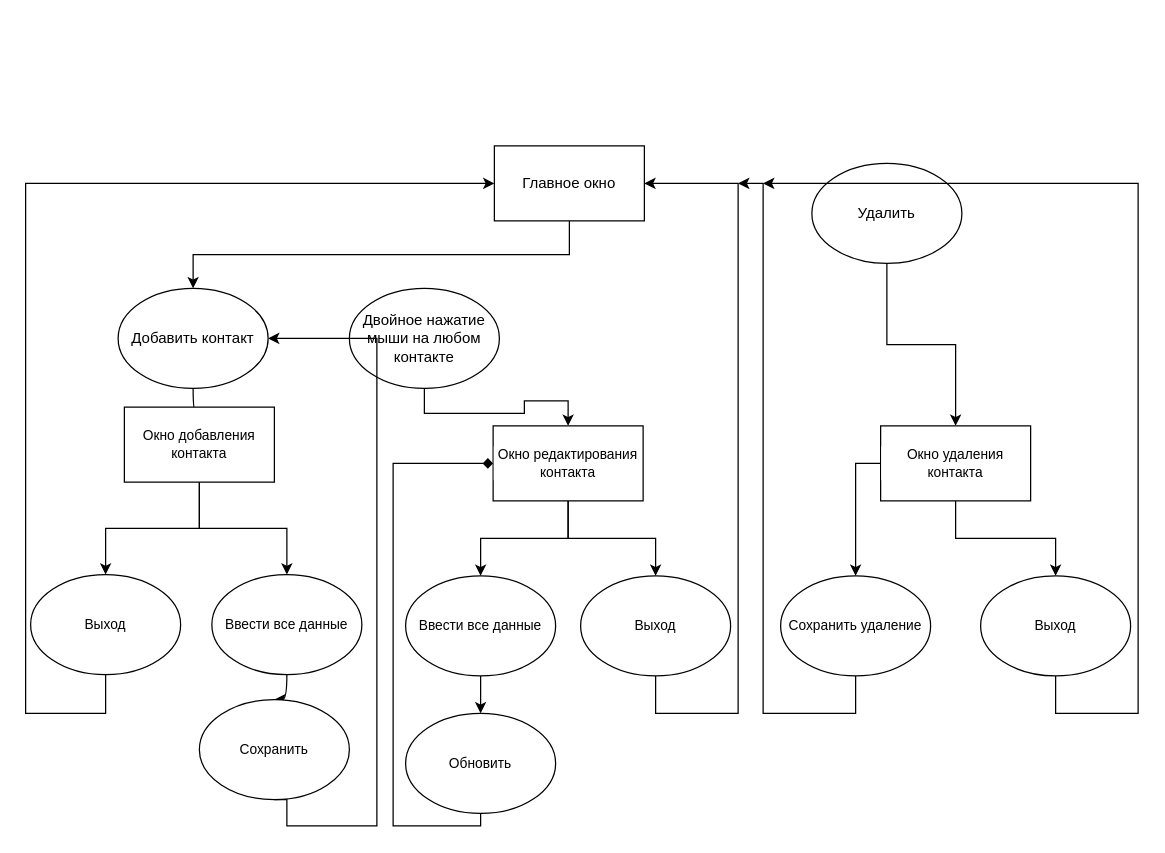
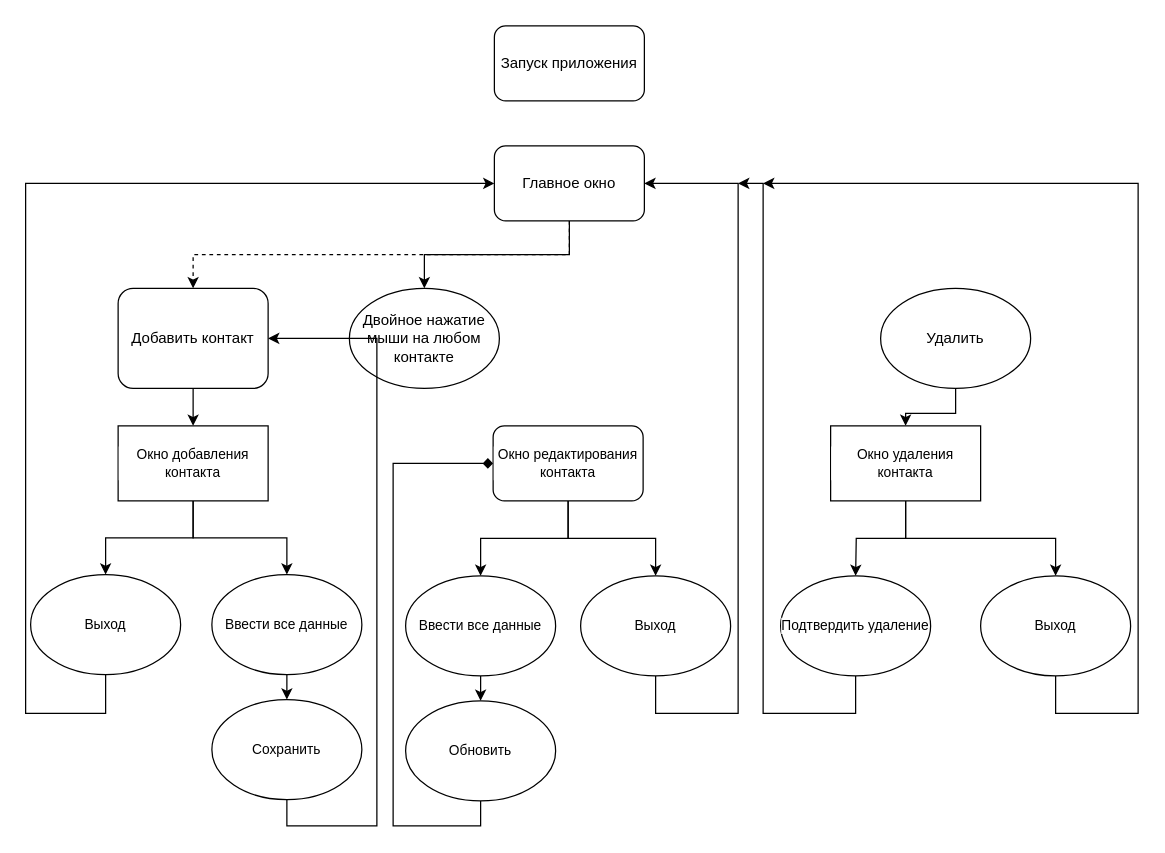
none -> (569, 63)
(569, 183) -> (569, 183)
(887, 213) -> (956, 338)
(295, 254) -> (295, 254)
none -> (424, 268)
(193, 338) -> (193, 338)
(497, 413) -> none
(199, 444) -> (193, 463)
(568, 463) -> (568, 463)
(956, 463) -> (906, 463)
(856, 626) -> (856, 626)
(274, 749) -> (287, 749)
(481, 763) -> (481, 751)
